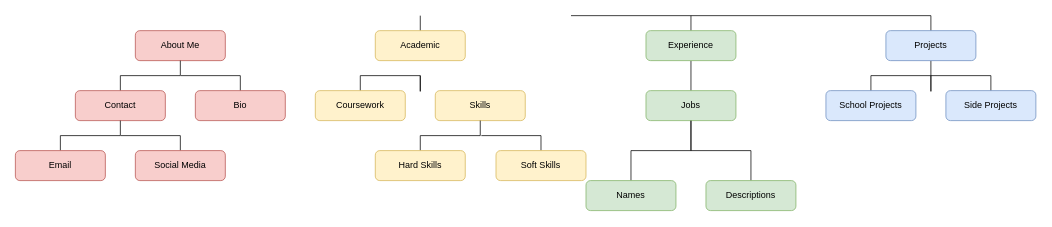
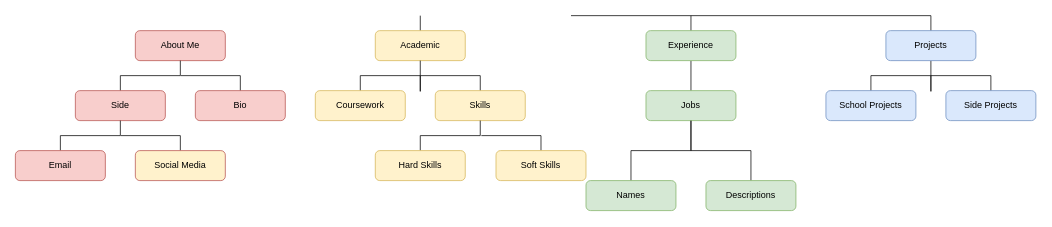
none -> (450, 75)
(120, 105) -> (120, 105)
(180, 165) -> (180, 165)
